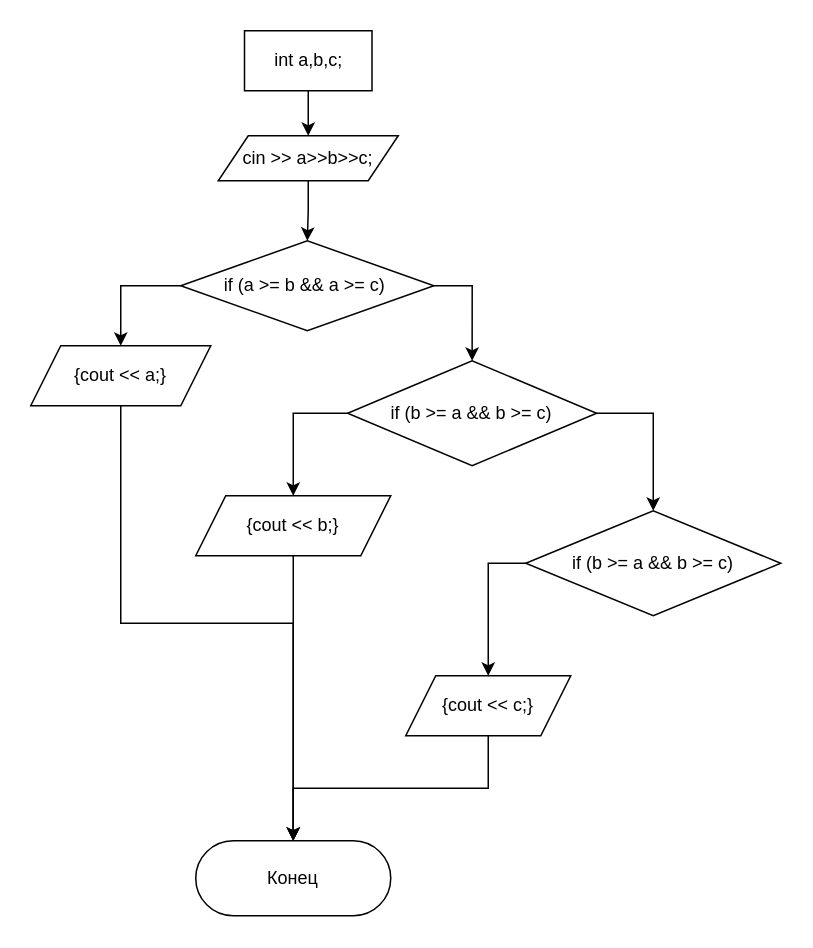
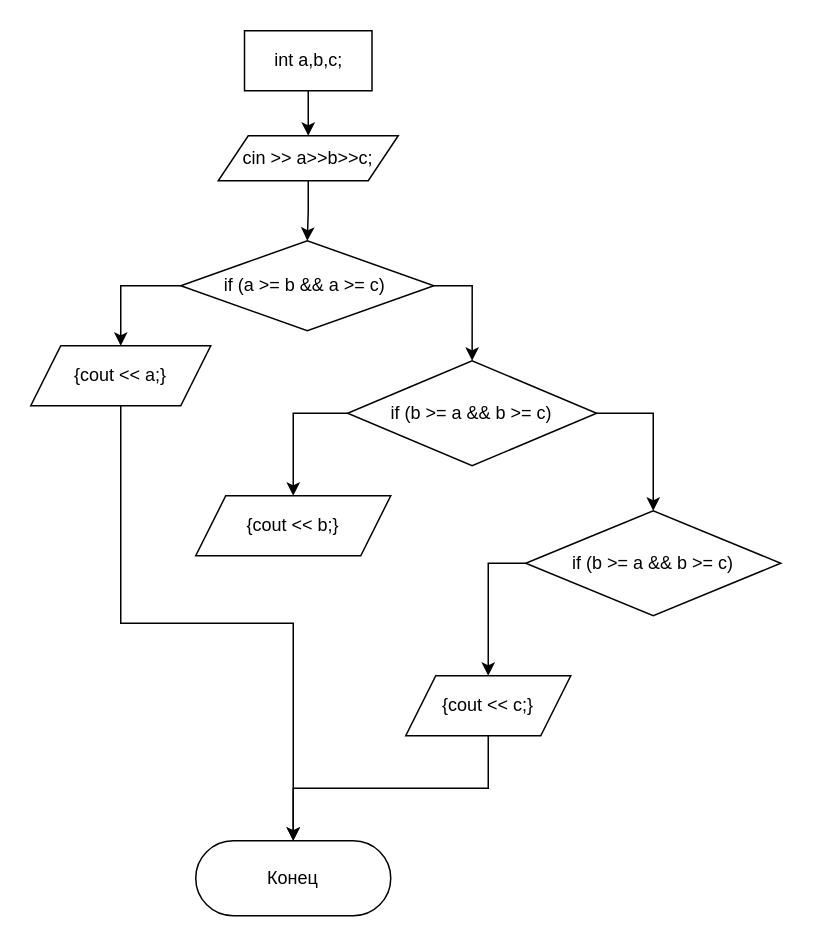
(293, 588) -> none
